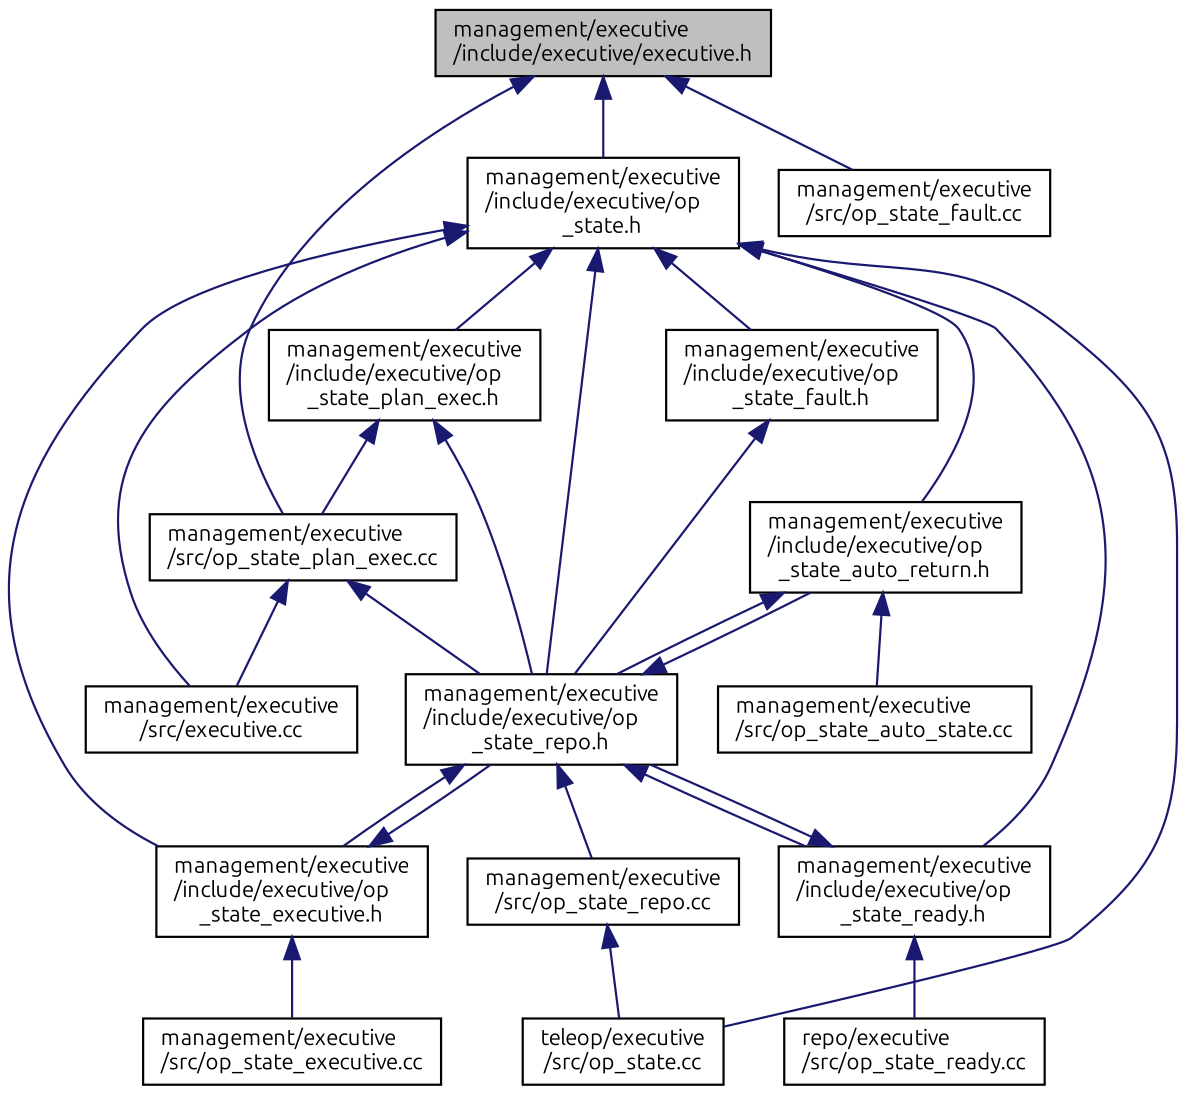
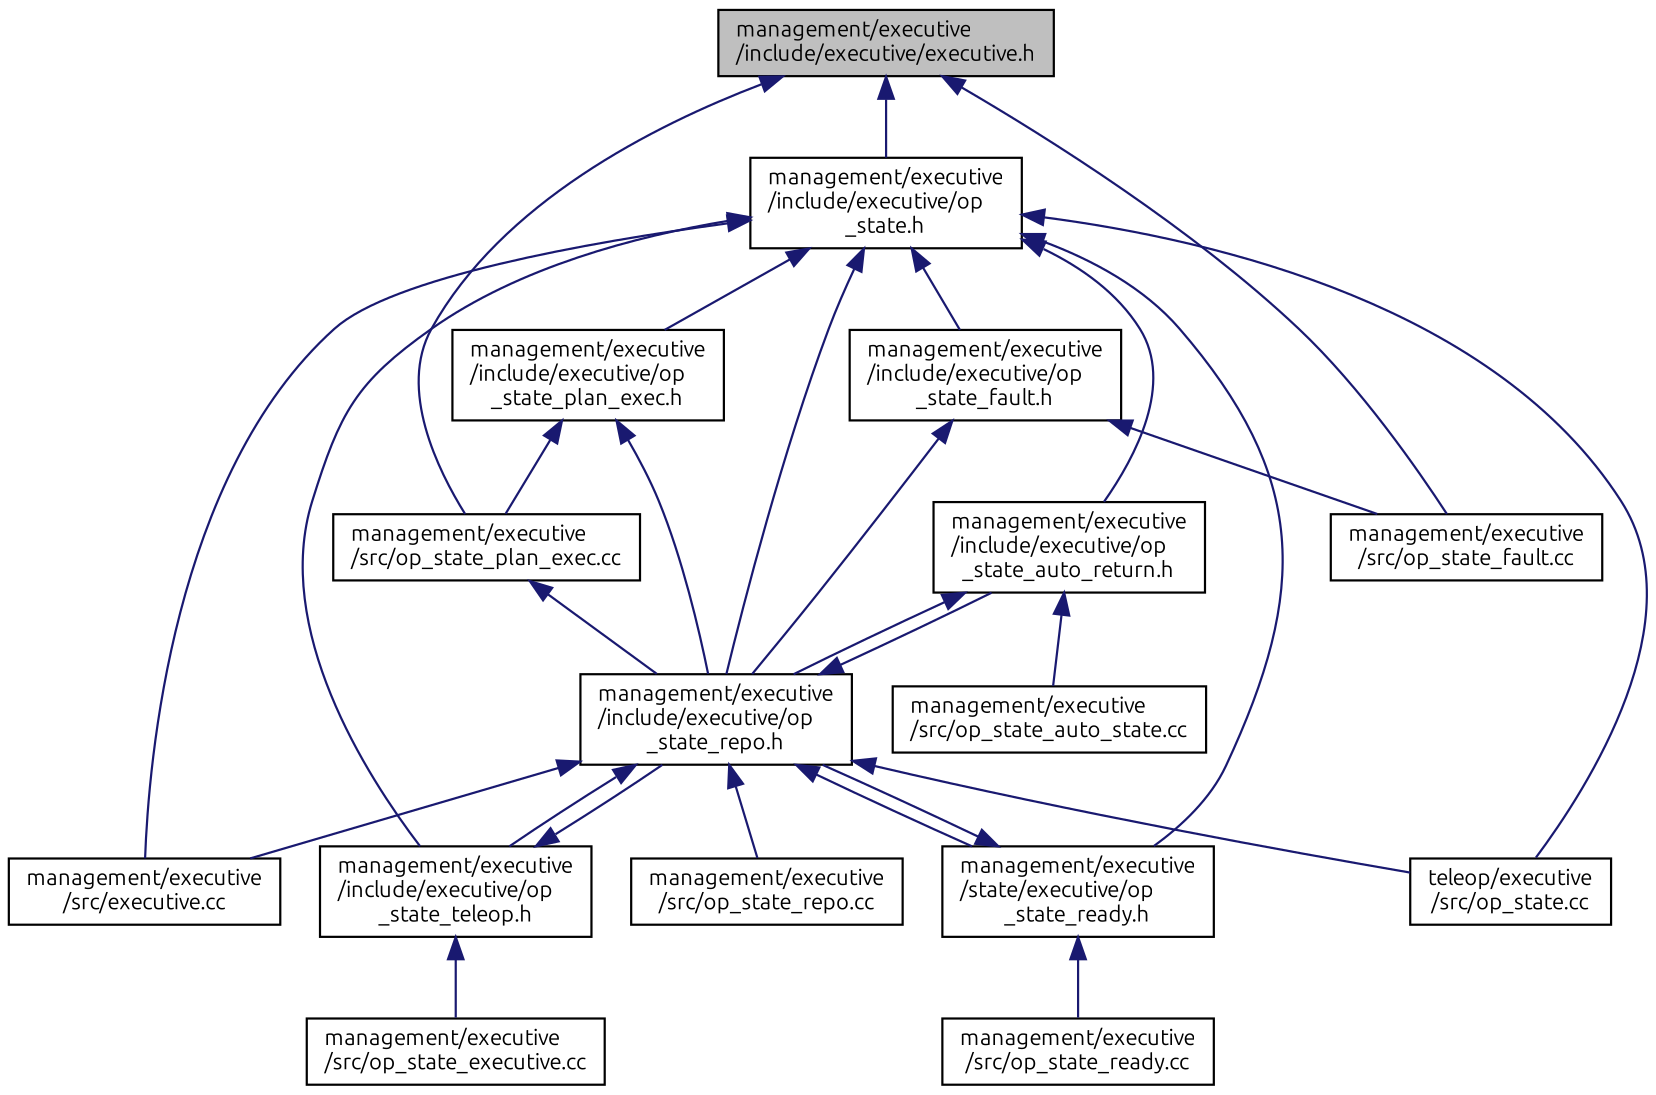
none -> (1248, 469)
(257, 643) -> (412, 811)
(292, 892) -> (456, 892)
(914, 892) -> (1078, 892)
(615, 983) -> (1142, 823)
(914, 1052) -> (1078, 1052)
